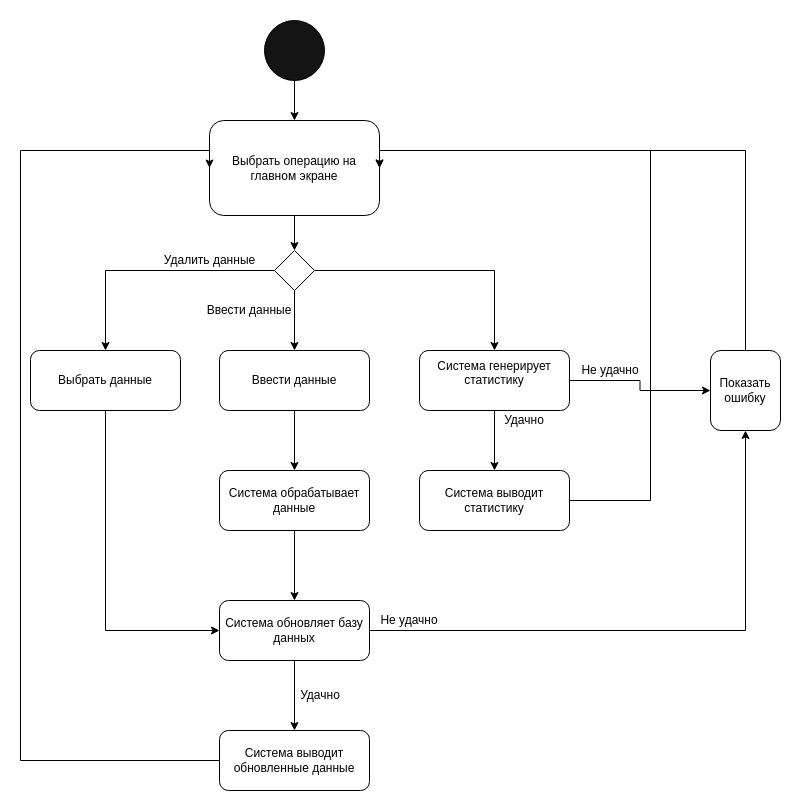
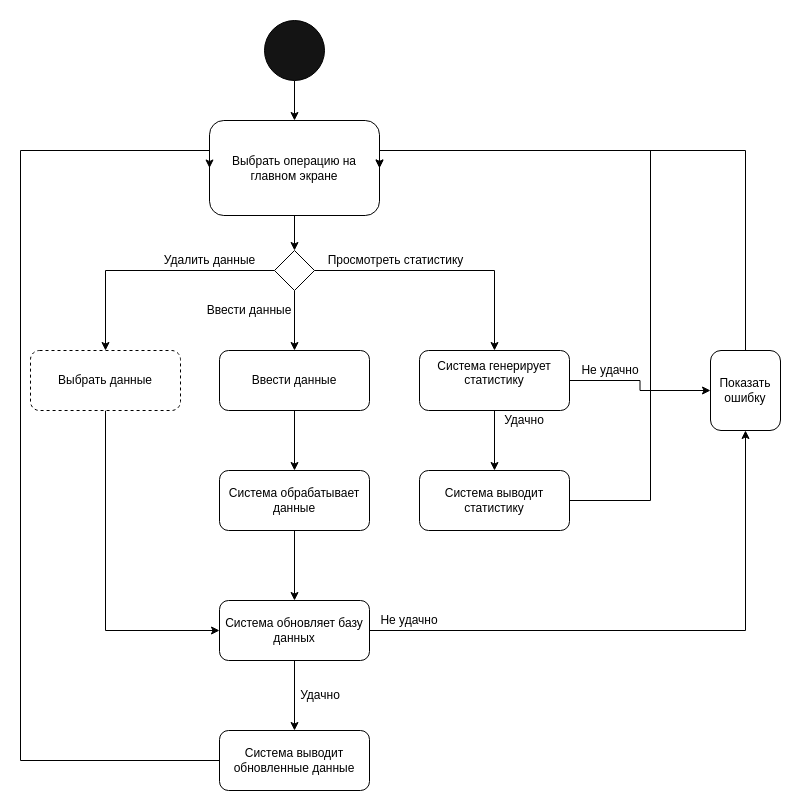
none -> (396, 261)
(106, 381) -> (106, 381)
